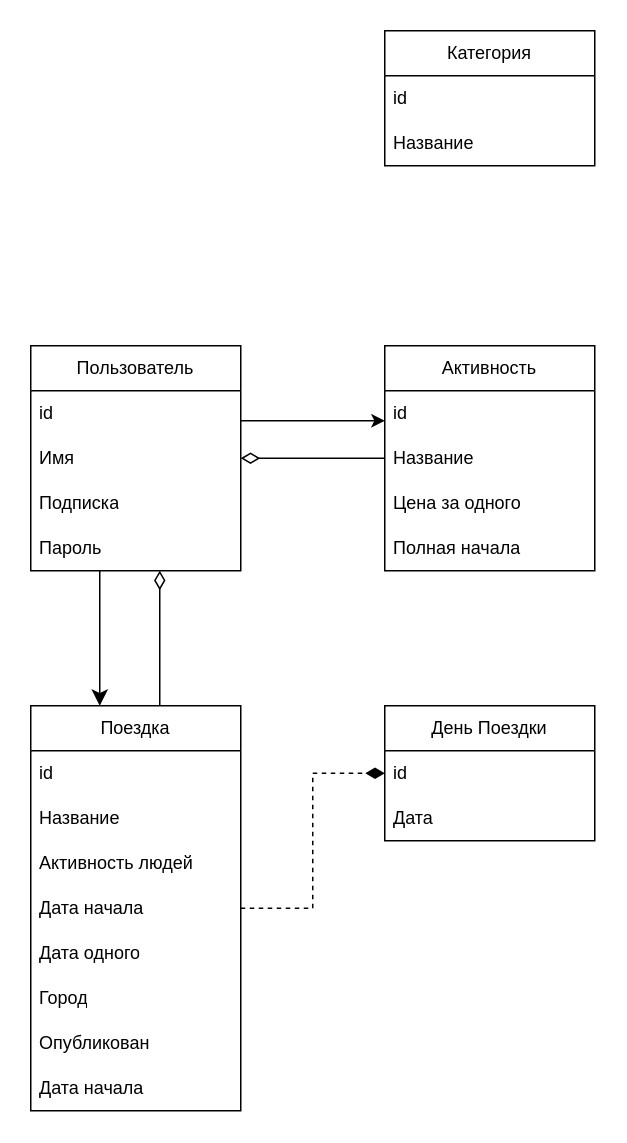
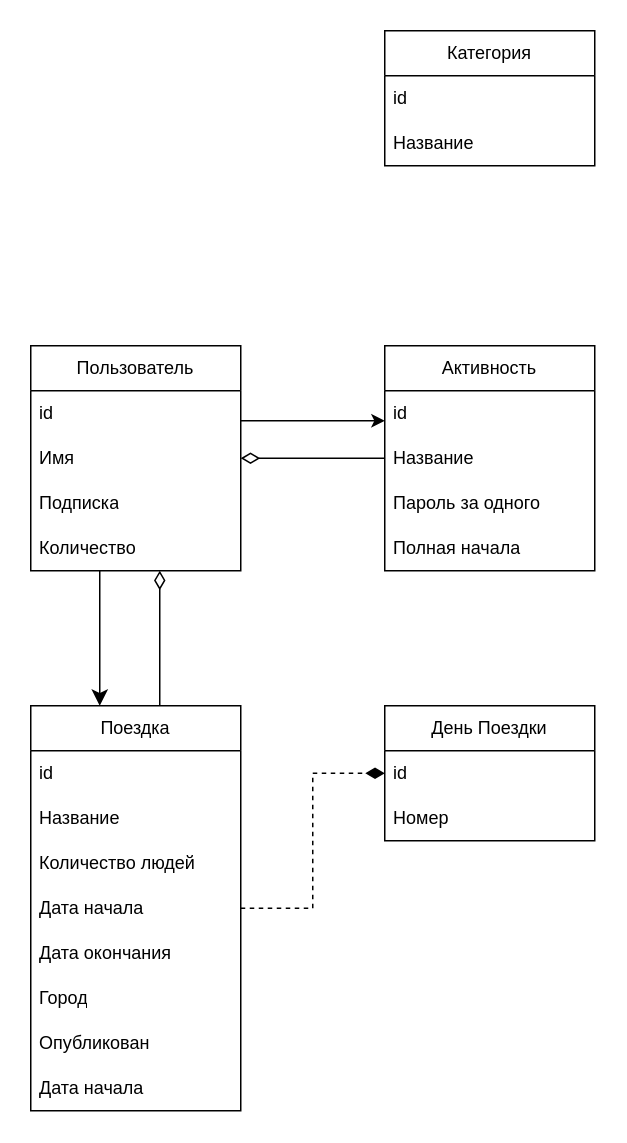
(460, 503) -> (470, 503)
(70, 548) -> (90, 548)
(414, 818) -> (419, 818)
(118, 863) -> (118, 863)
(93, 953) -> (108, 953)
